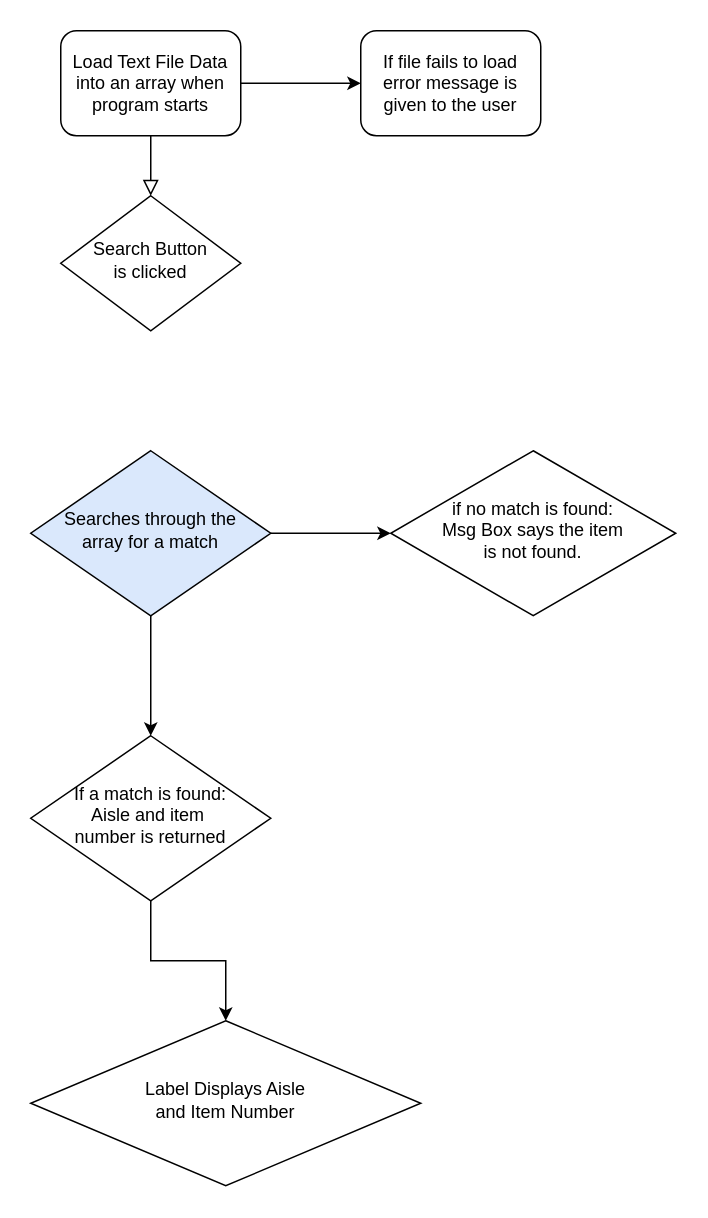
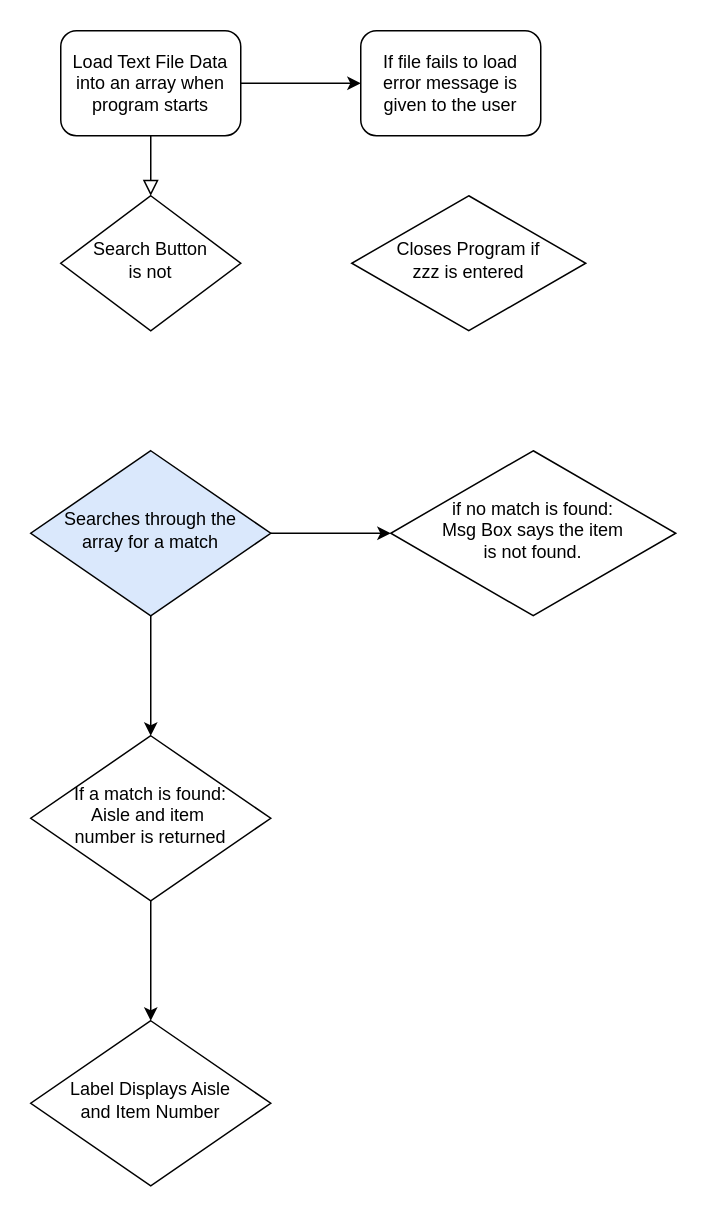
(151, 260) -> (151, 260)
none -> (469, 263)
(226, 1103) -> (151, 1103)
